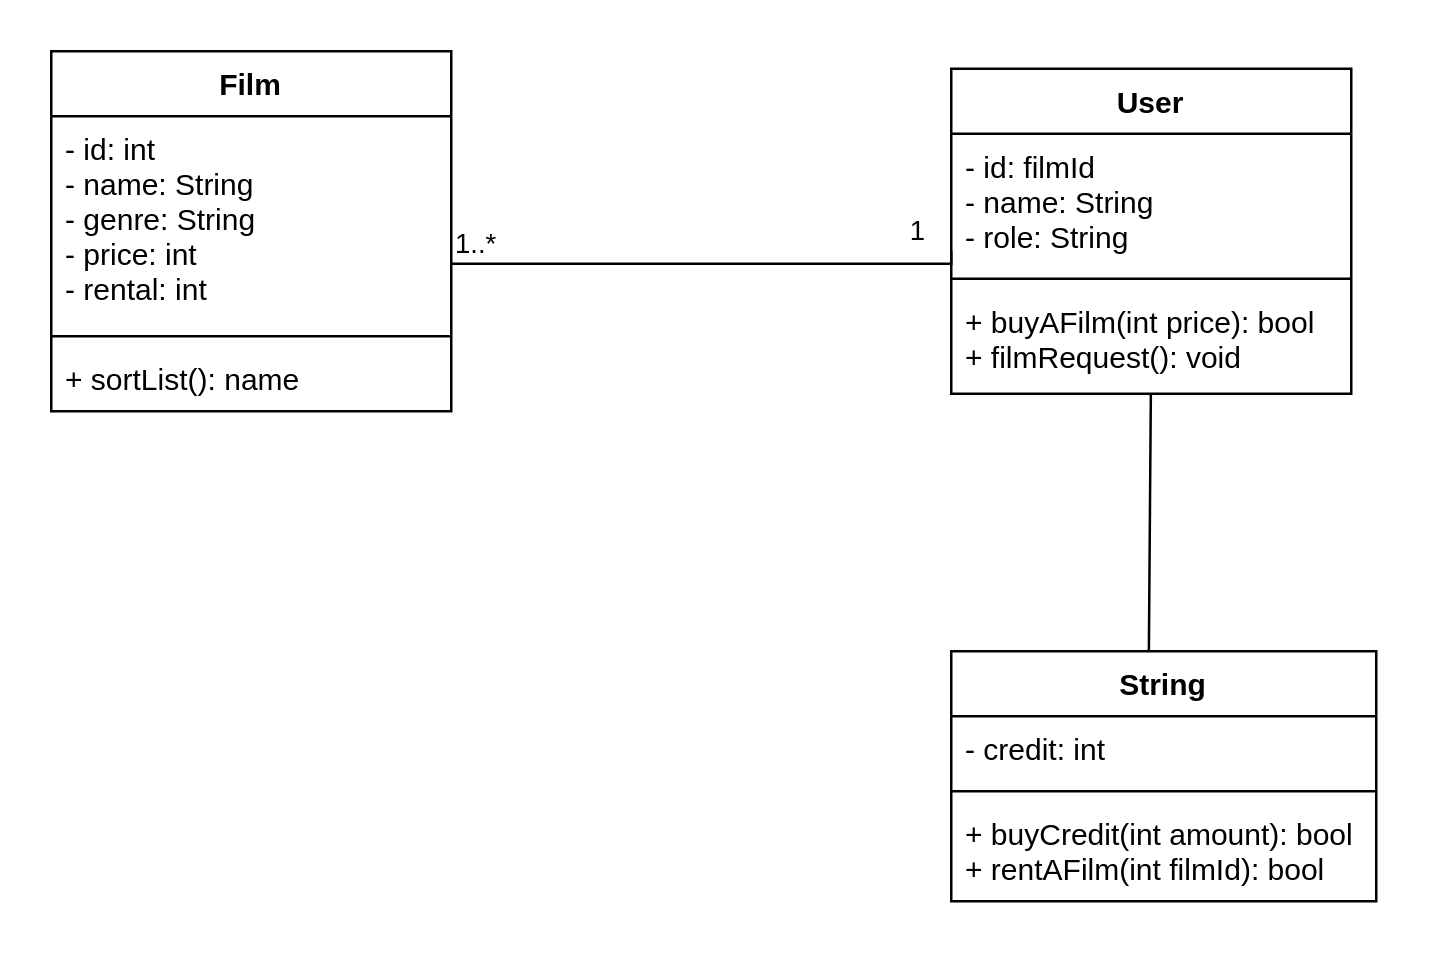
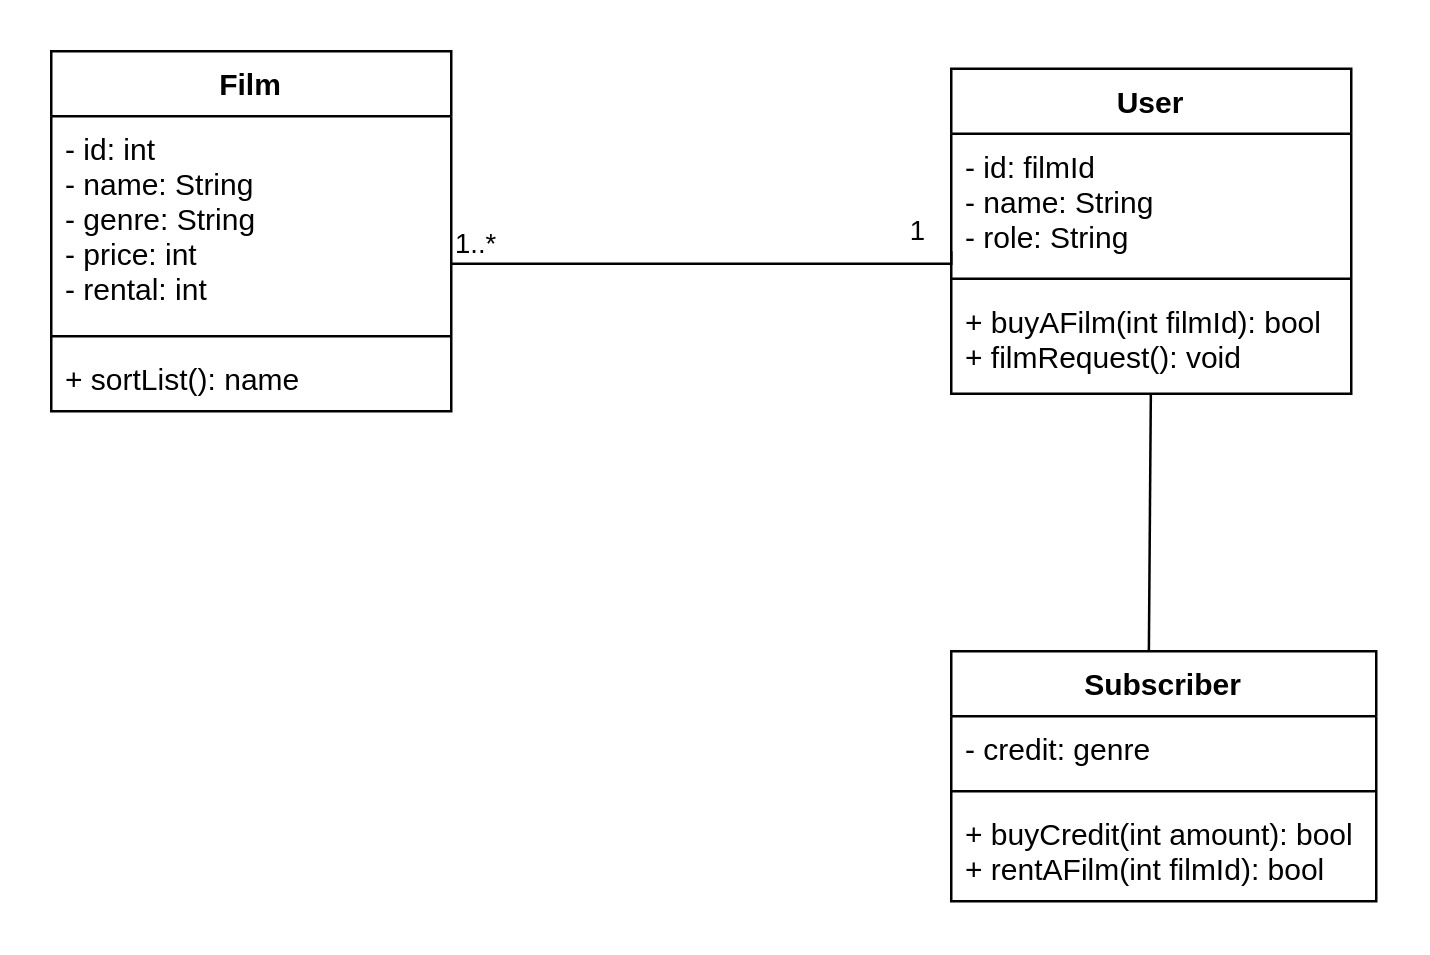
(1157, 323) -> (1161, 323)
(1163, 685) -> (1163, 685)
(1055, 750) -> (1075, 750)
